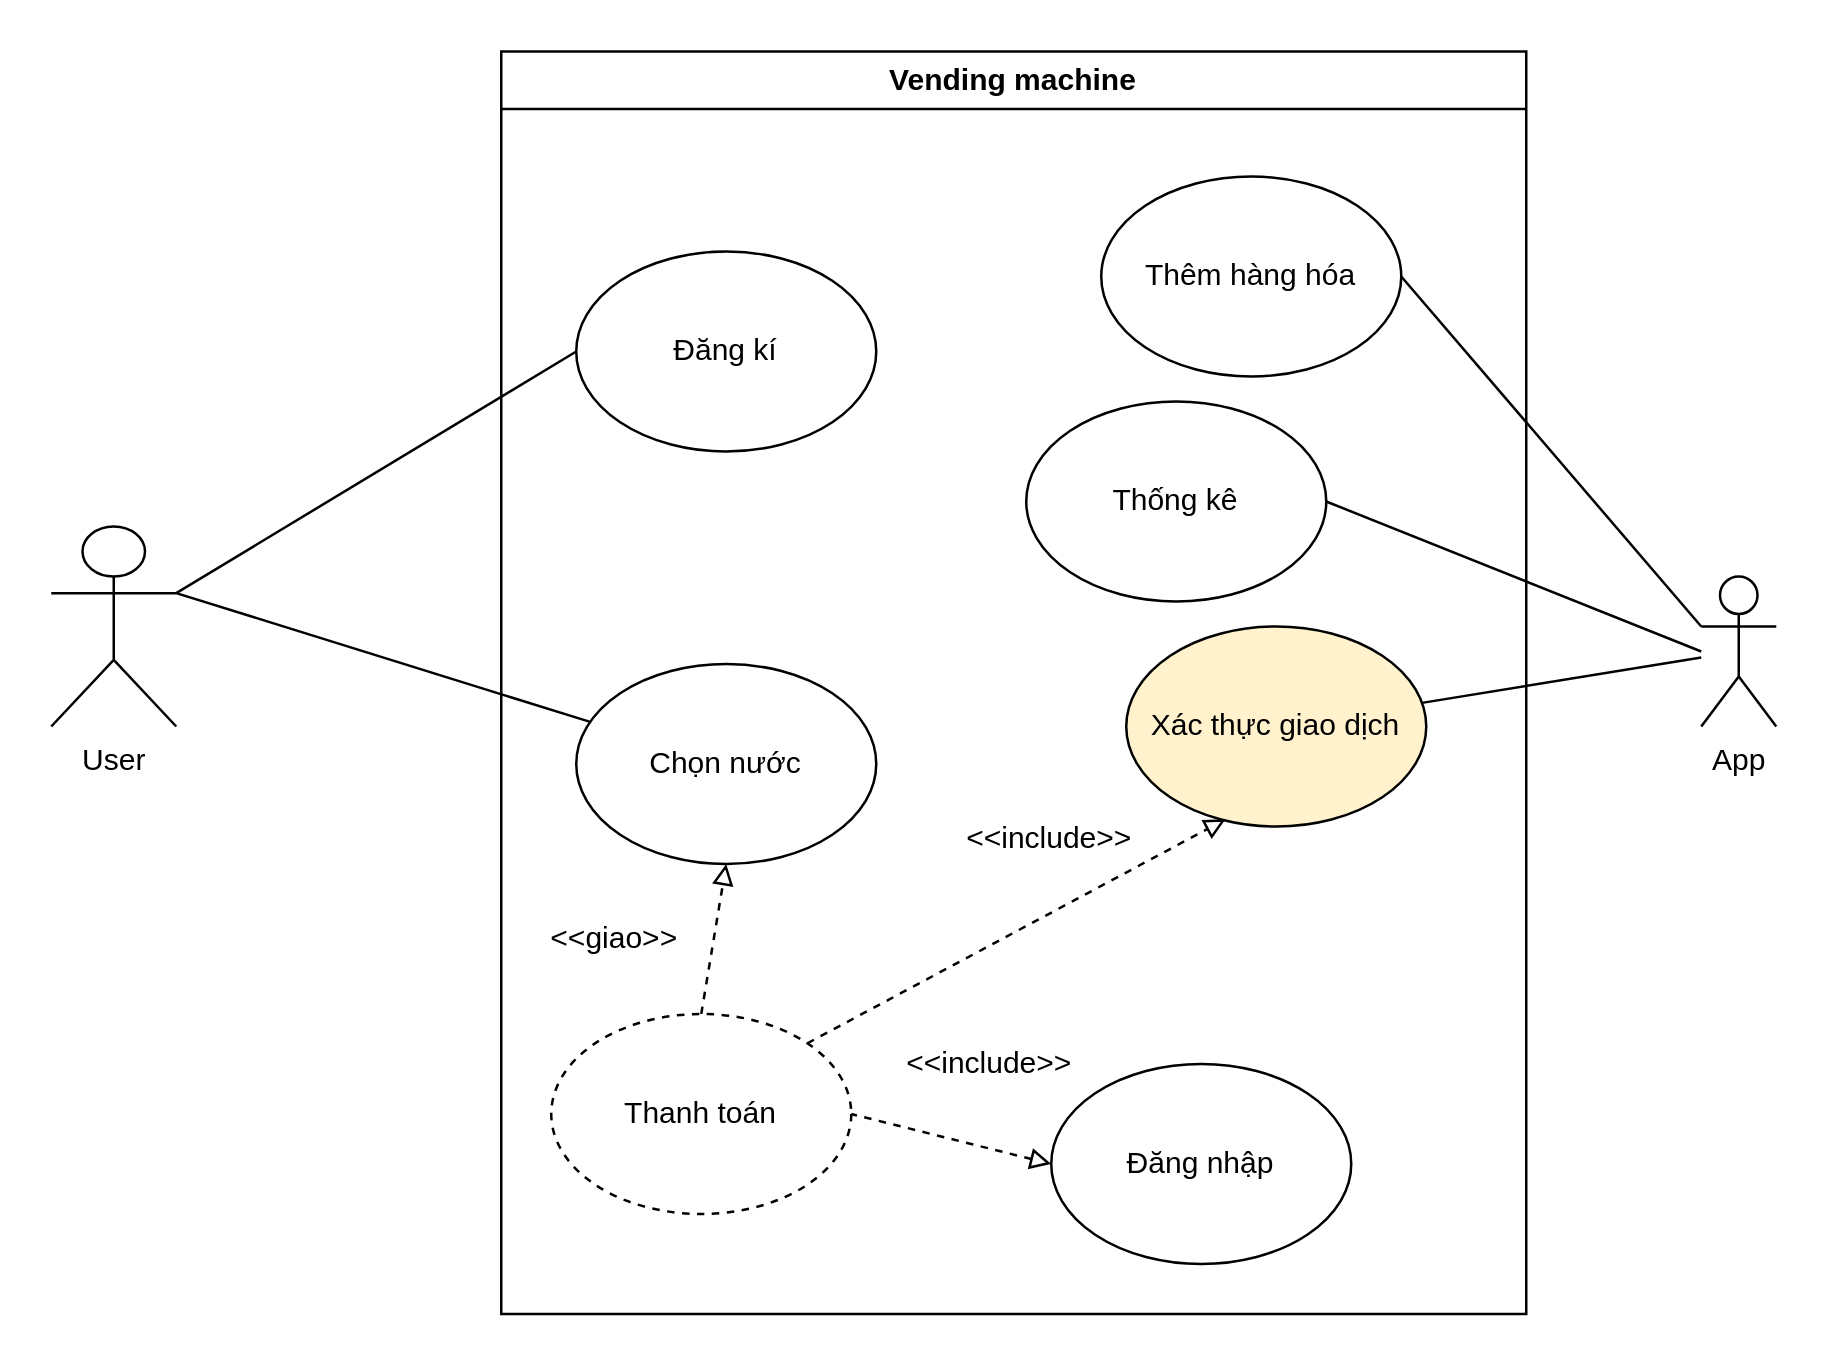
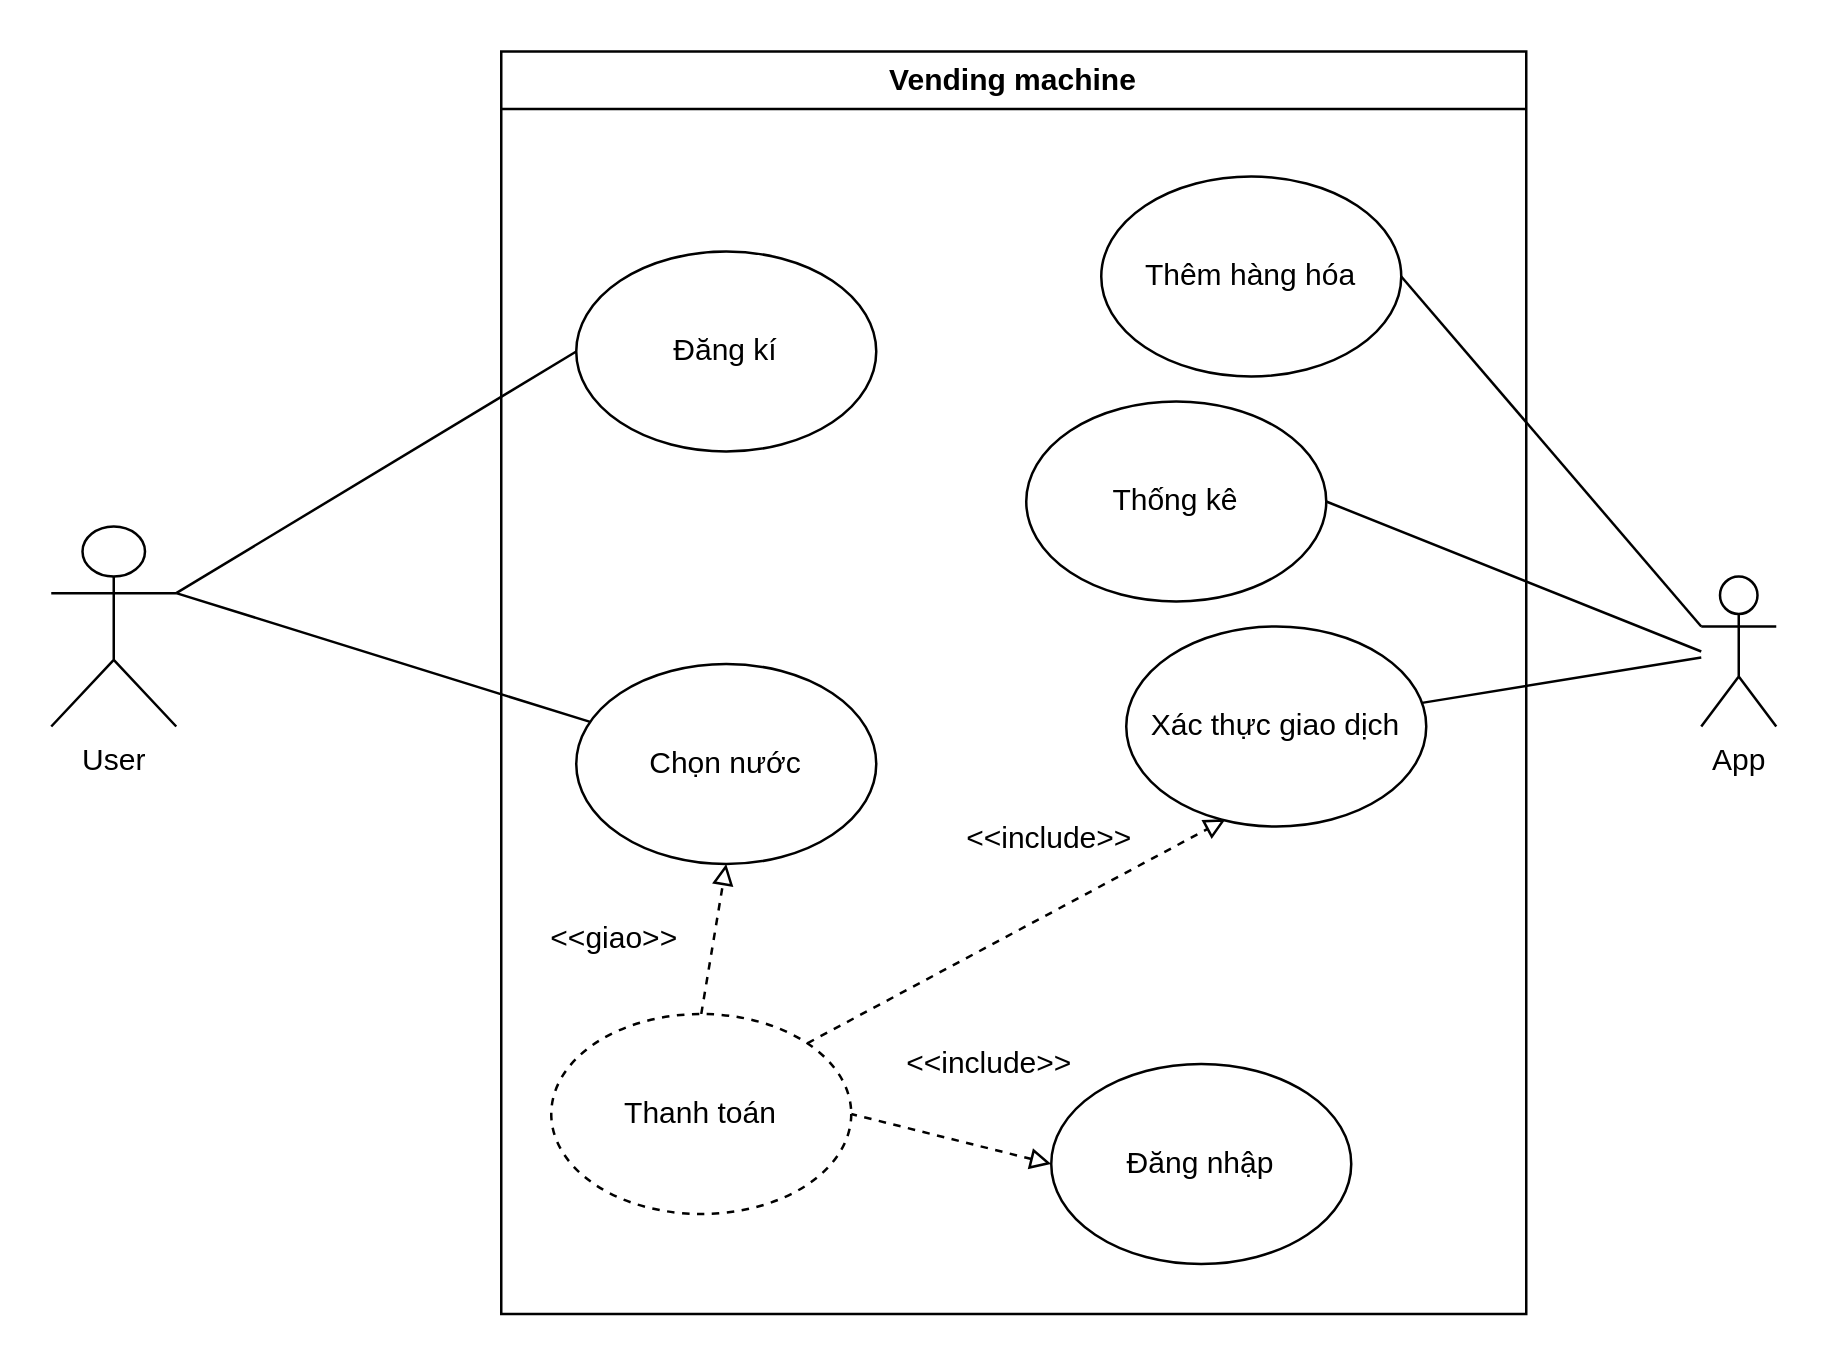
(1276, 726) -> (1276, 726)
